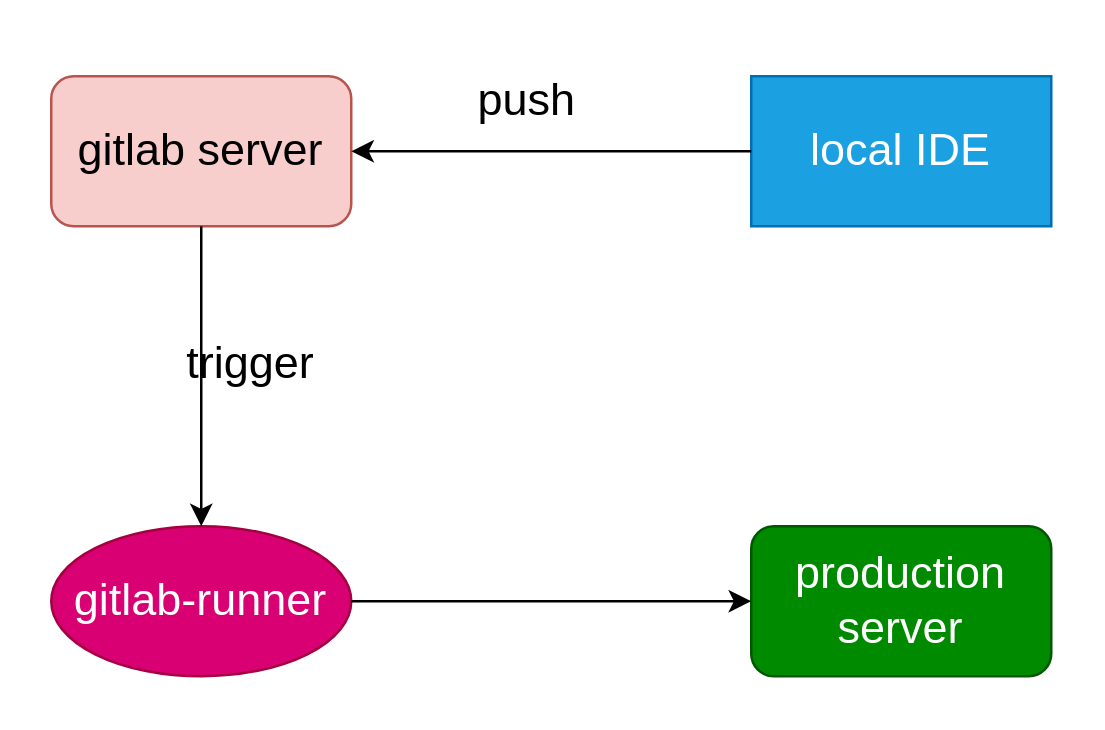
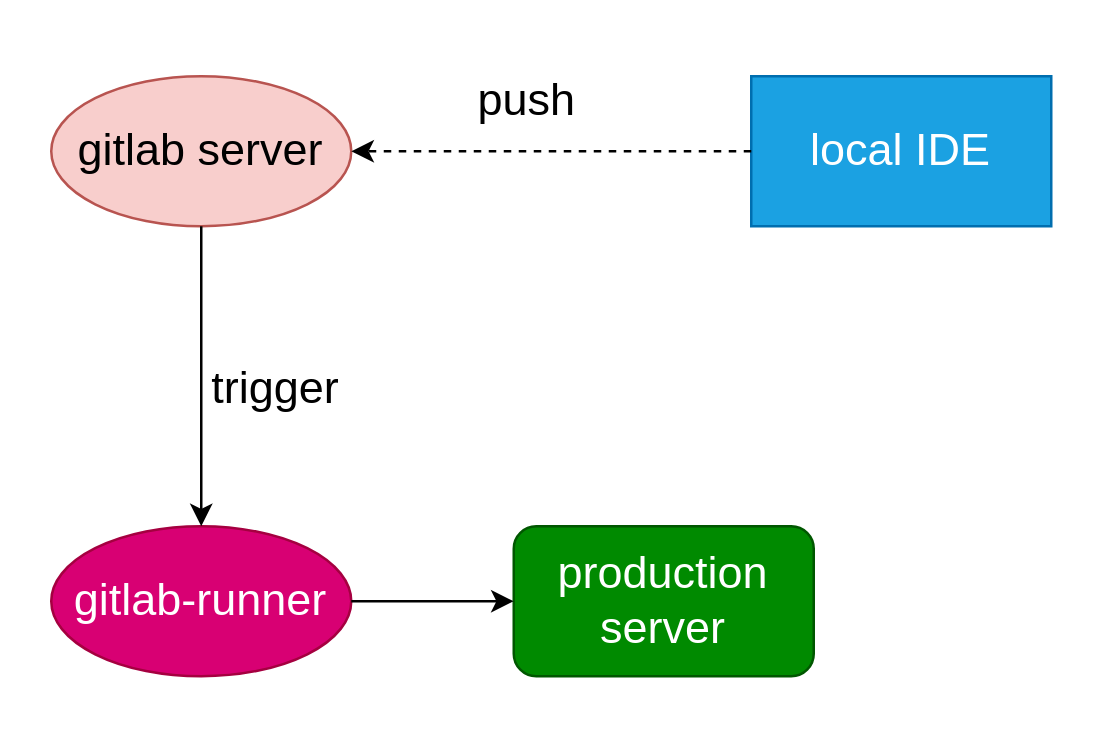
(201, 151) -> (201, 151)
(560, 151) -> (560, 151)
(251, 364) -> (276, 389)
(901, 601) -> (664, 601)
